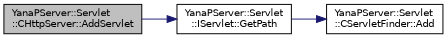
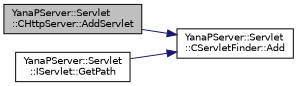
(154, 19) -> (155, 31)
